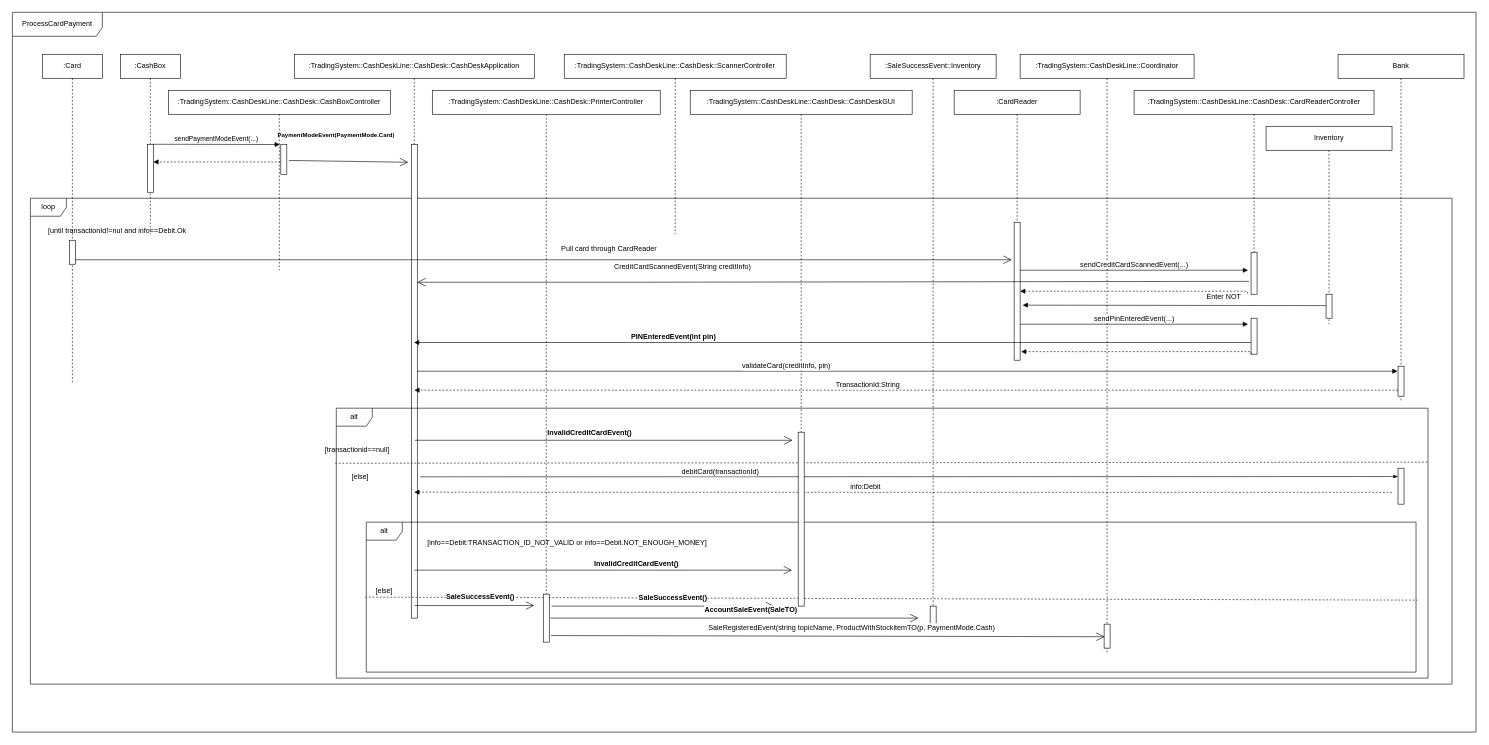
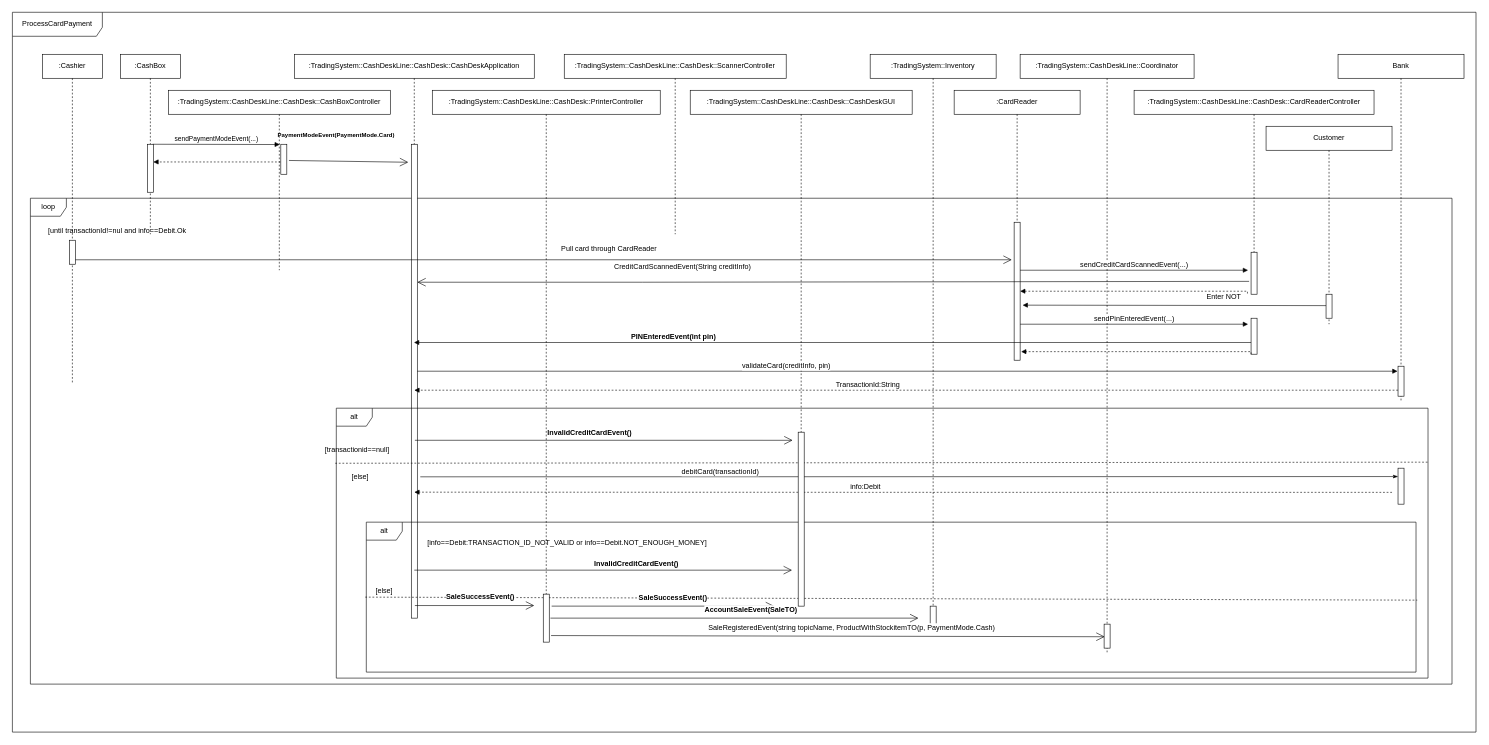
(72, 66) -> (72, 66)
(933, 66) -> (933, 66)
(1329, 138) -> (1329, 138)
